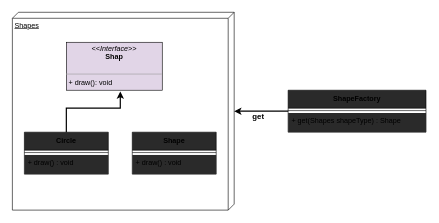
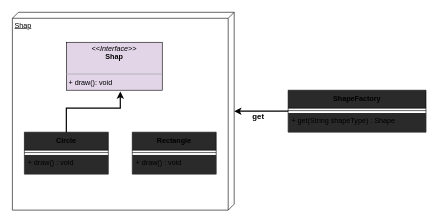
(27, 26) -> (23, 26)
(349, 121) -> (348, 121)
(174, 140) -> (174, 140)
